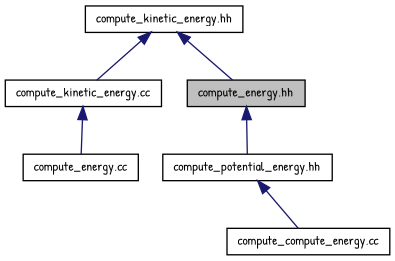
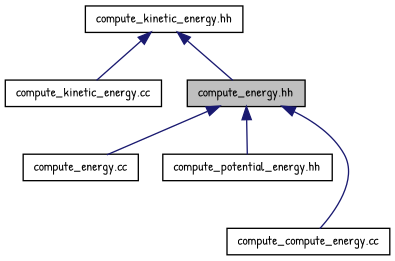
(82, 137) -> (157, 133)
(282, 210) -> (347, 162)
